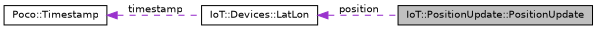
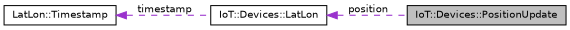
(55, 15) -> (60, 15)
(495, 15) -> (487, 15)
